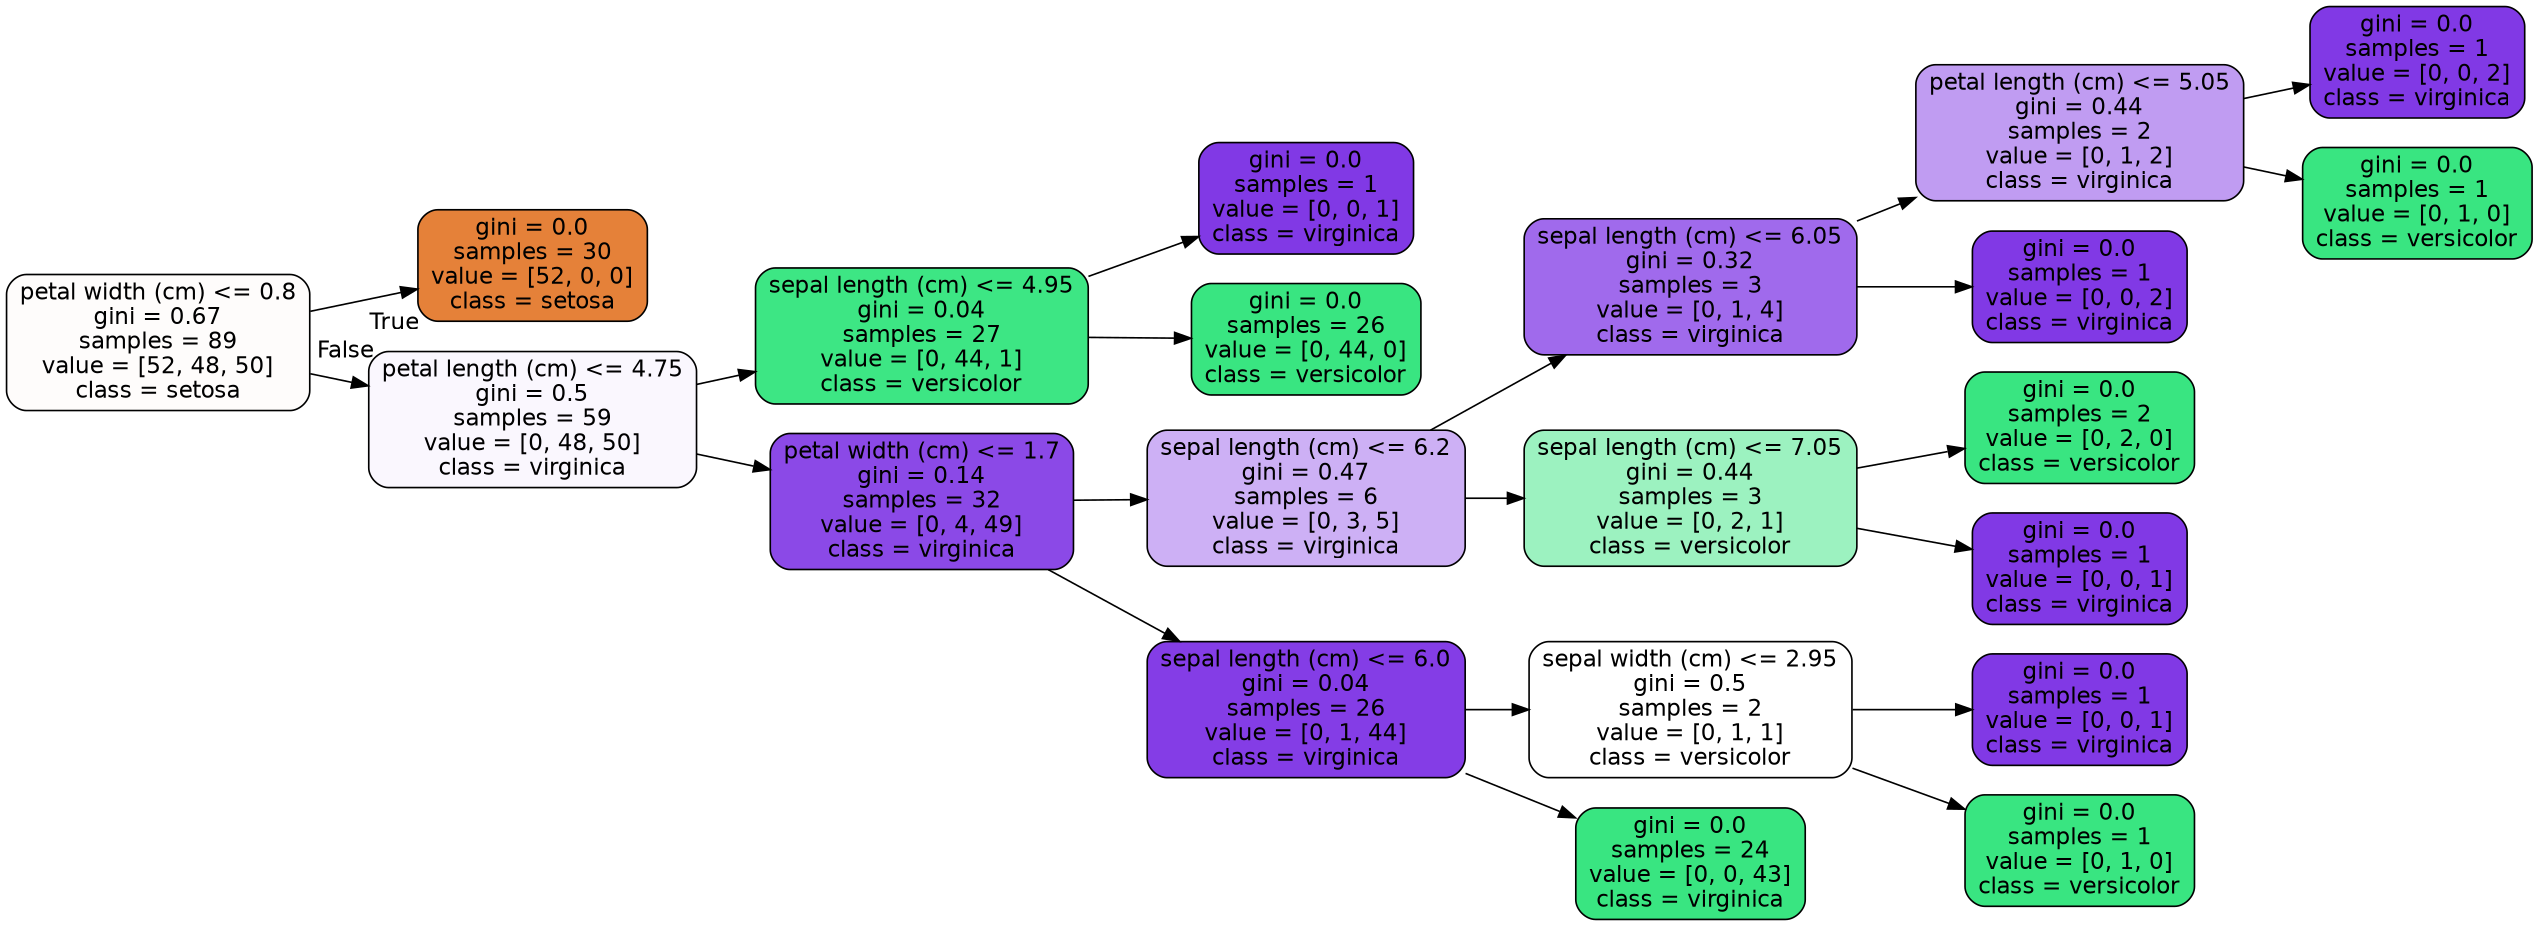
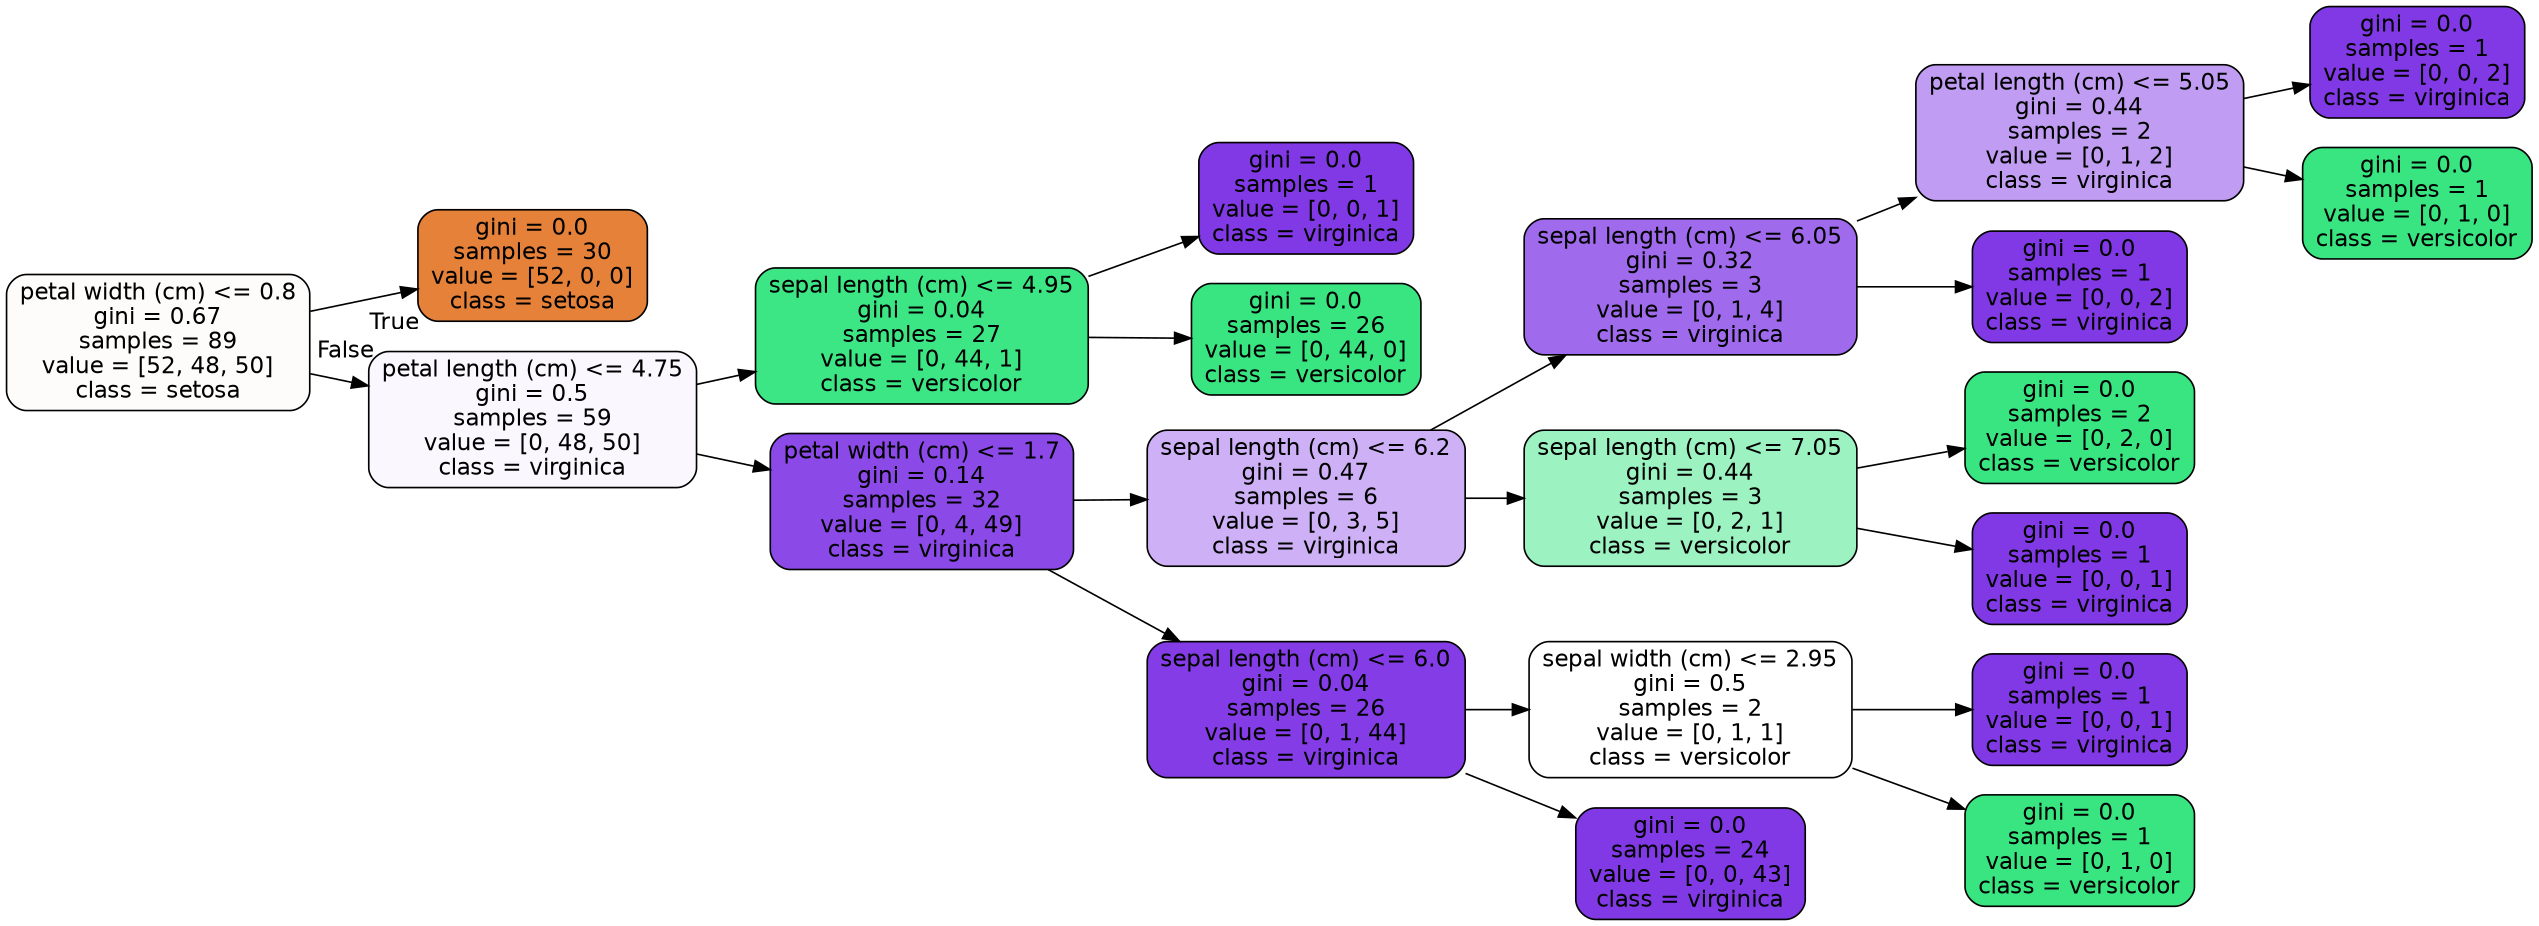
(1691, 864) -> (1691, 864)
